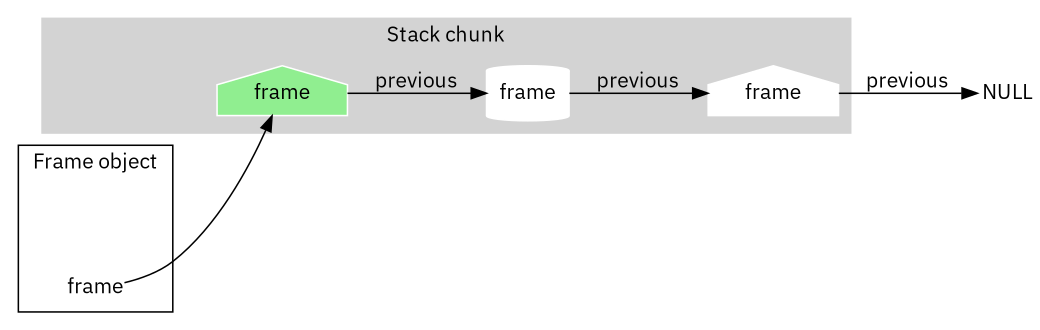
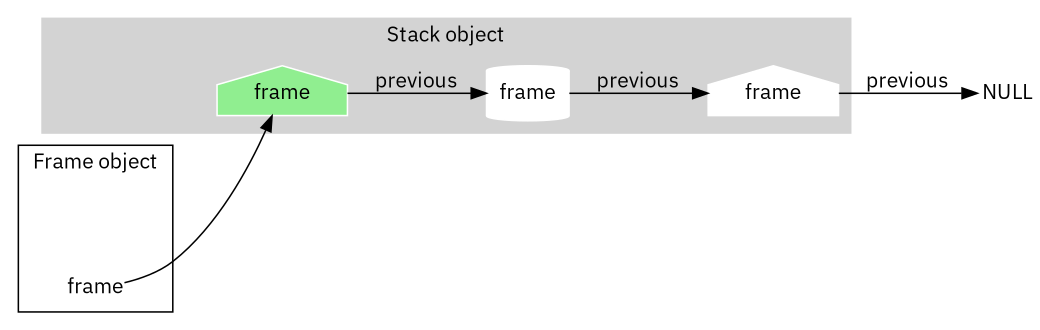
(446, 36) -> (446, 36)
